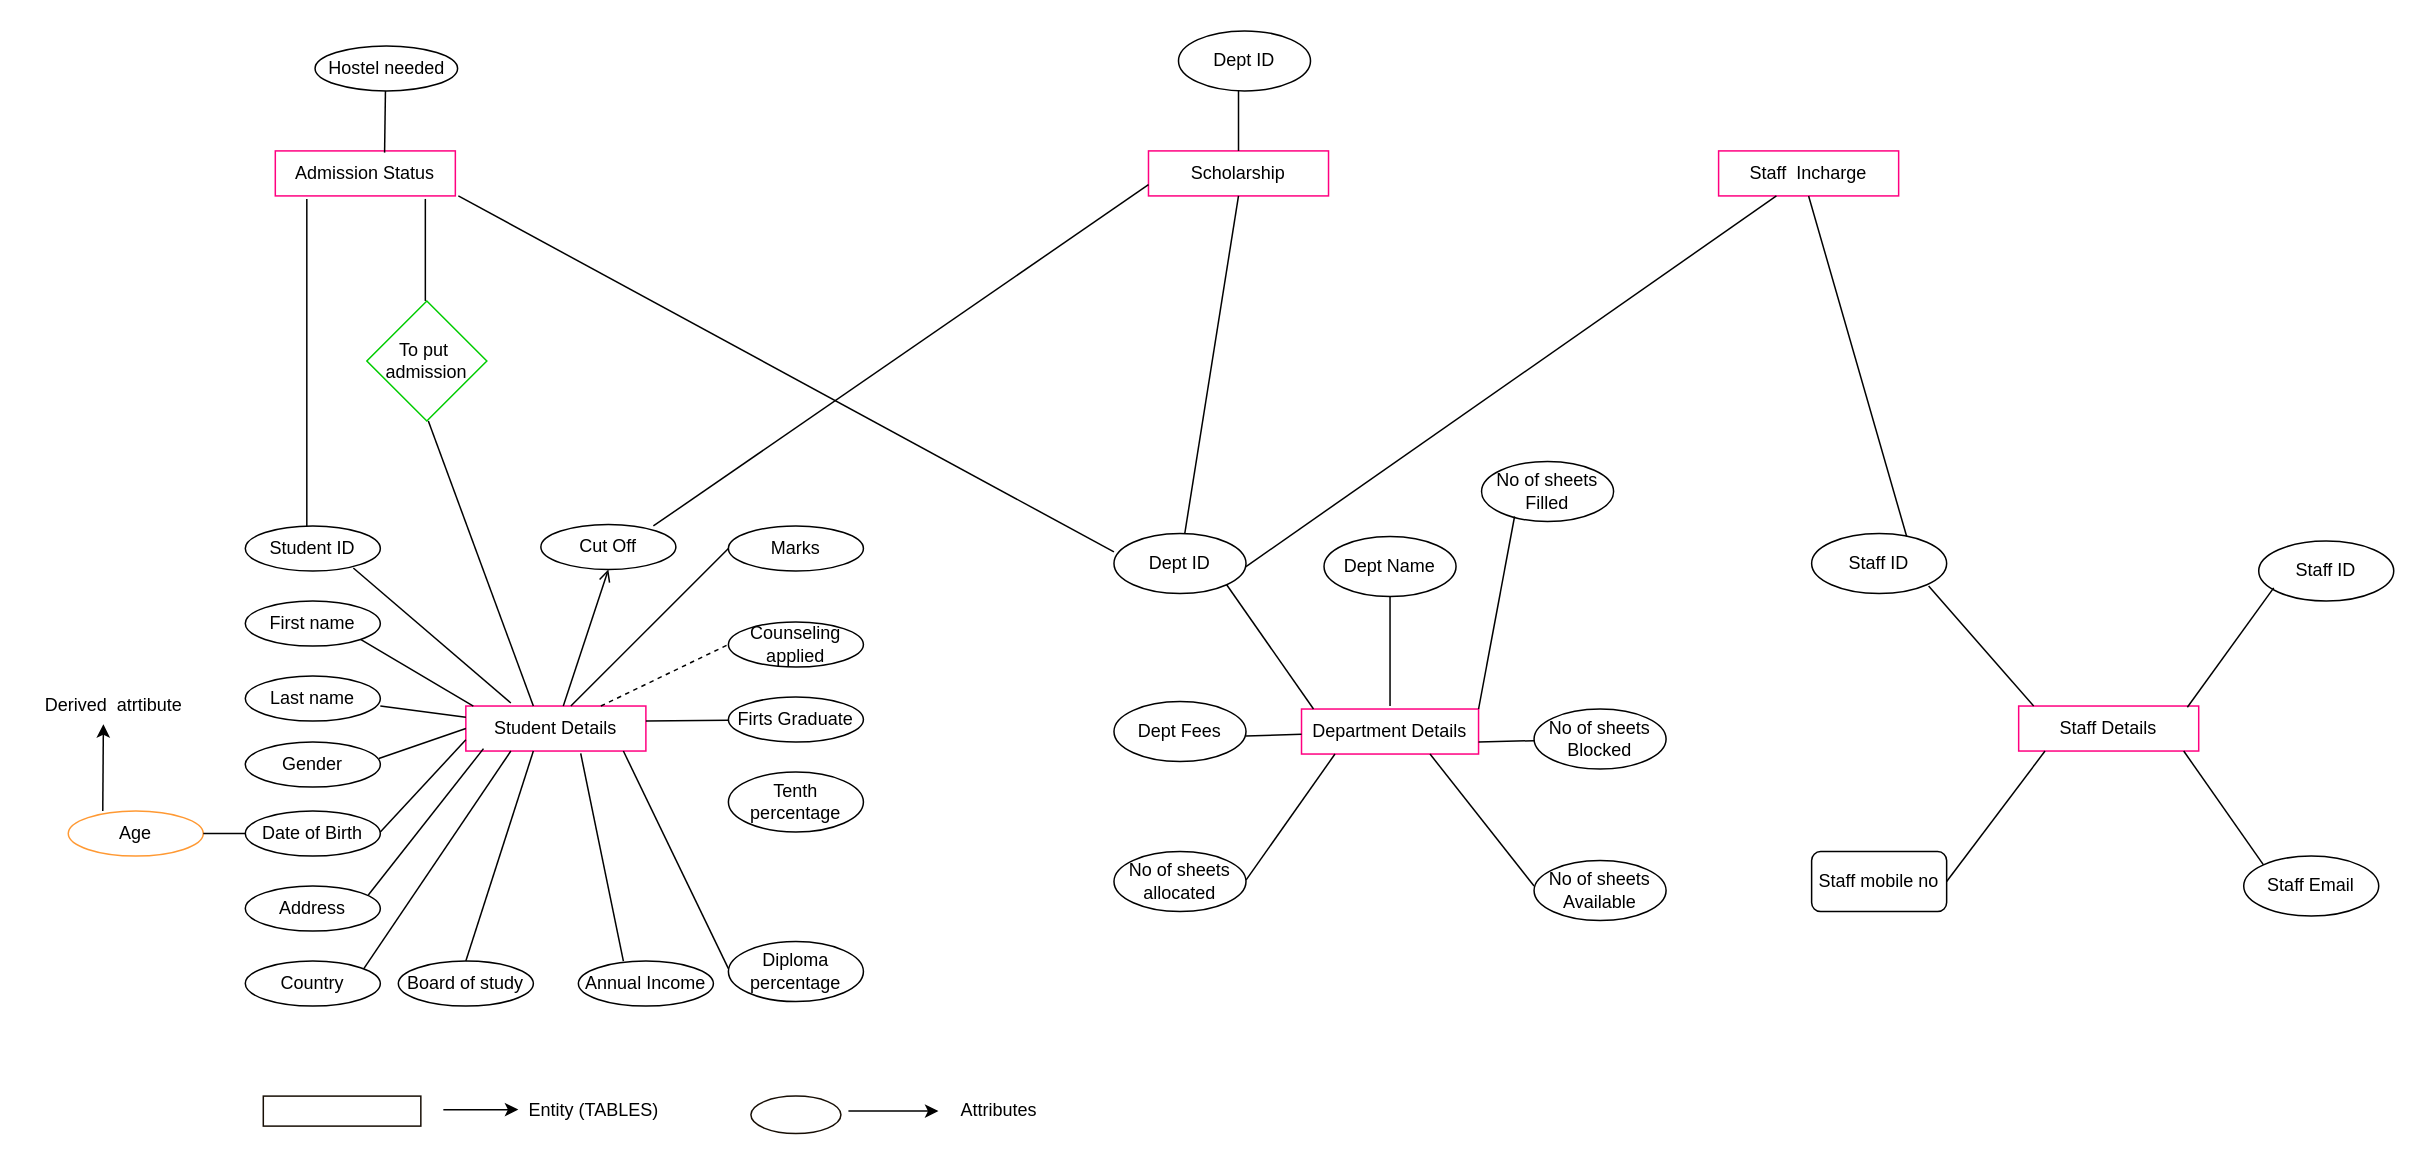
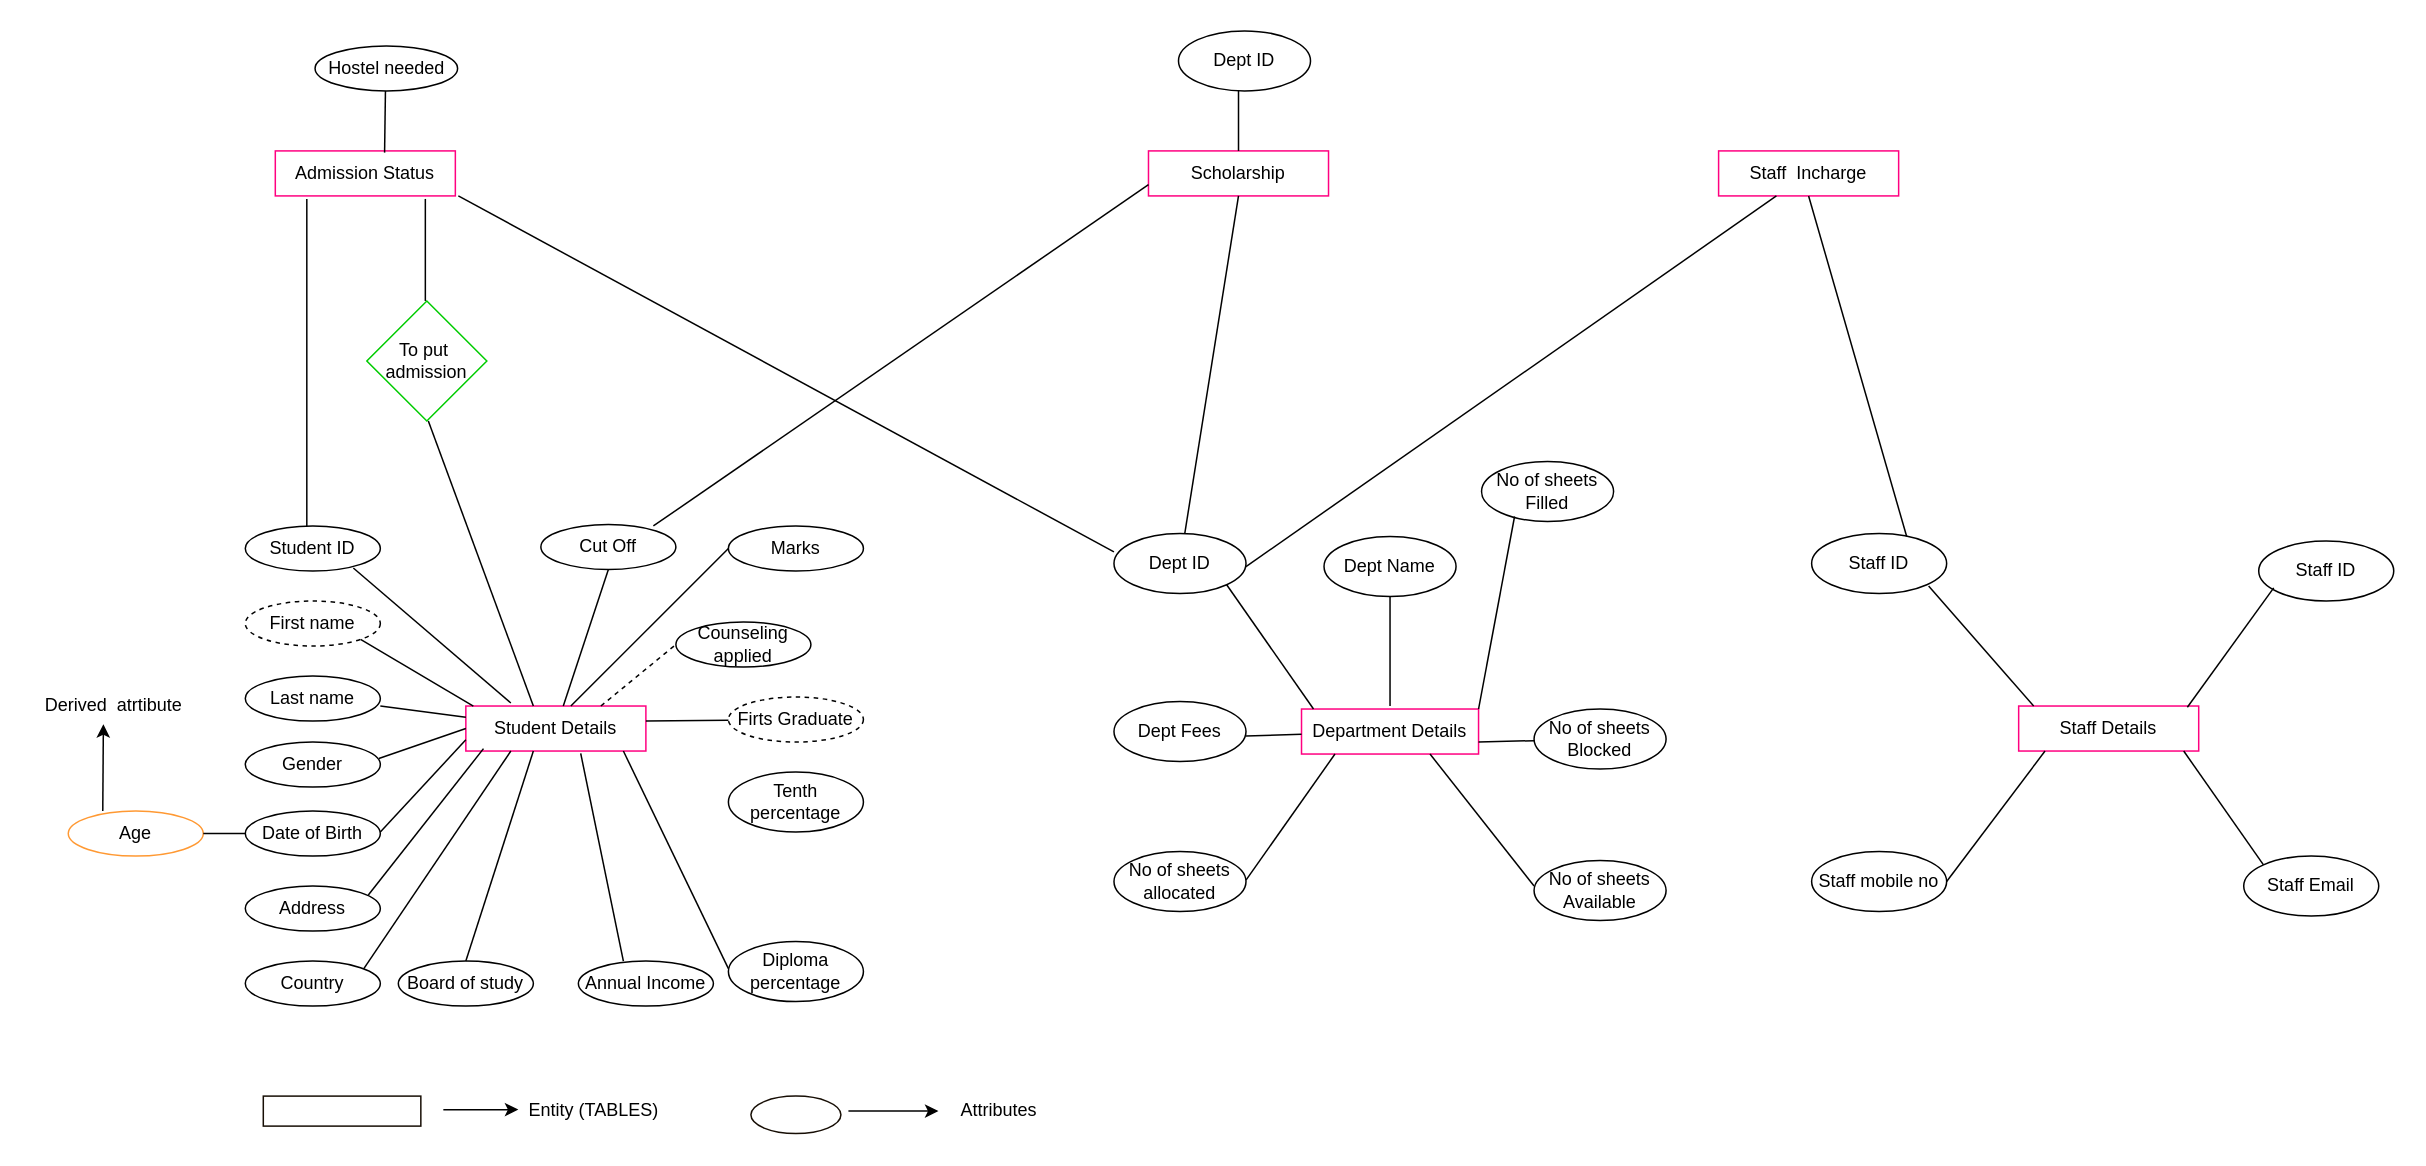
(606, 575) -> (607, 574)
(313, 623) -> (313, 623)
(796, 644) -> (743, 644)
(796, 719) -> (796, 719)
(1879, 881) -> (1879, 881)
